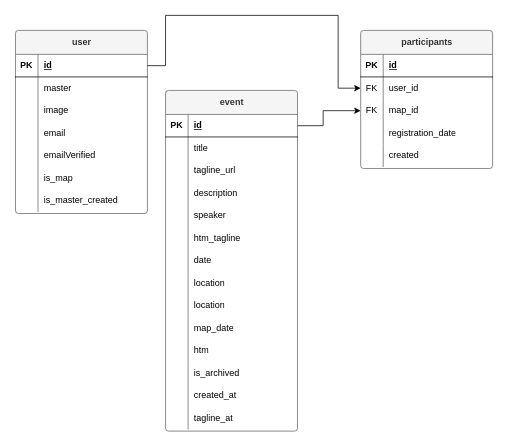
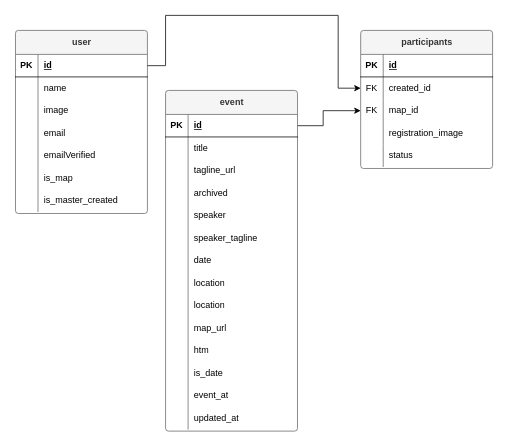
(59, 88) -> (54, 88)
(405, 88) -> (413, 88)
(429, 133) -> (431, 133)
(407, 156) -> (404, 156)
(219, 193) -> (213, 193)
(219, 238) -> (229, 238)
(214, 328) -> (210, 328)
(219, 373) -> (210, 373)
(219, 396) -> (214, 396)
(217, 418) -> (219, 418)
